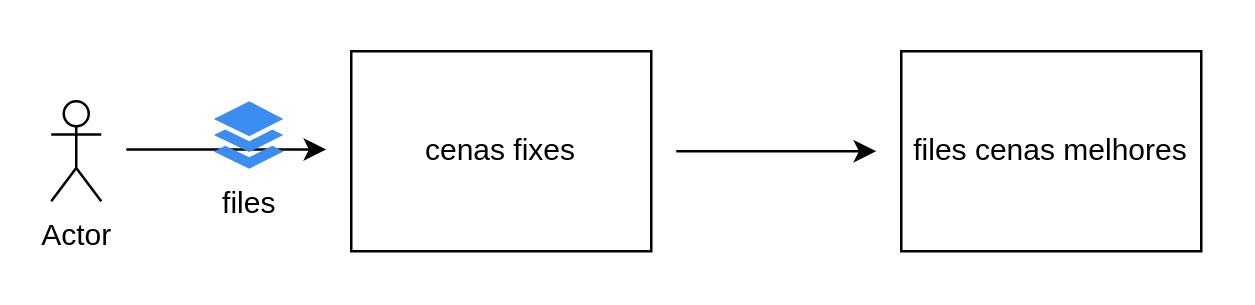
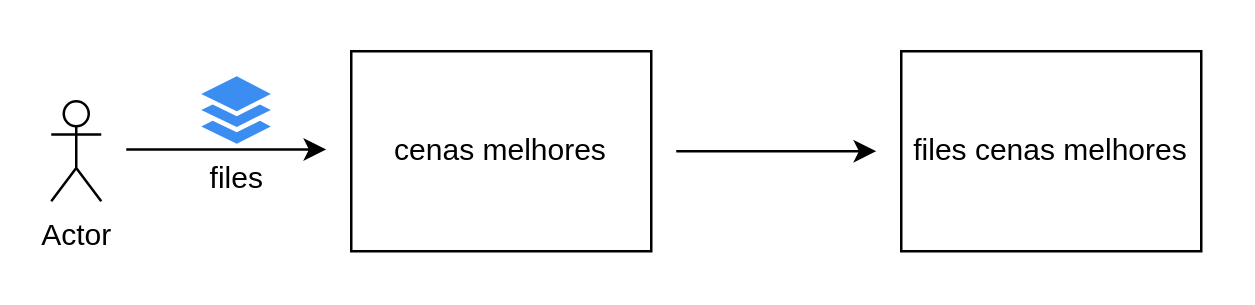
(249, 135) -> (236, 110)
(501, 151) -> (501, 151)
